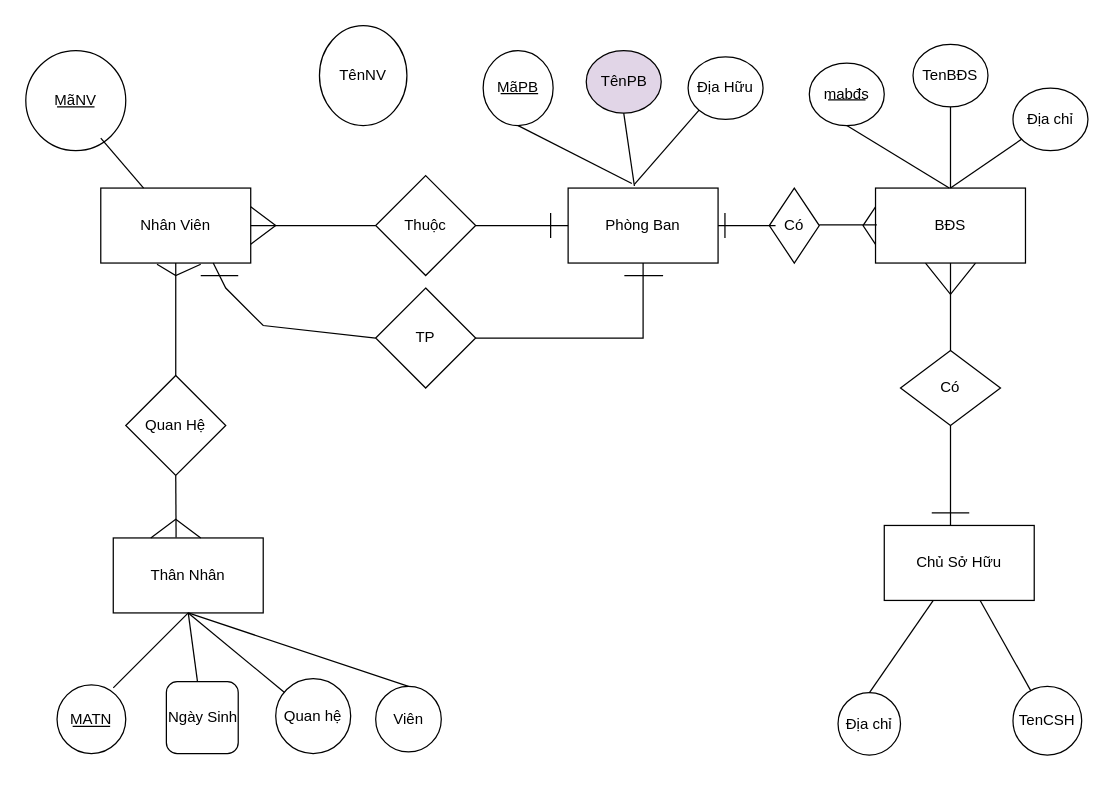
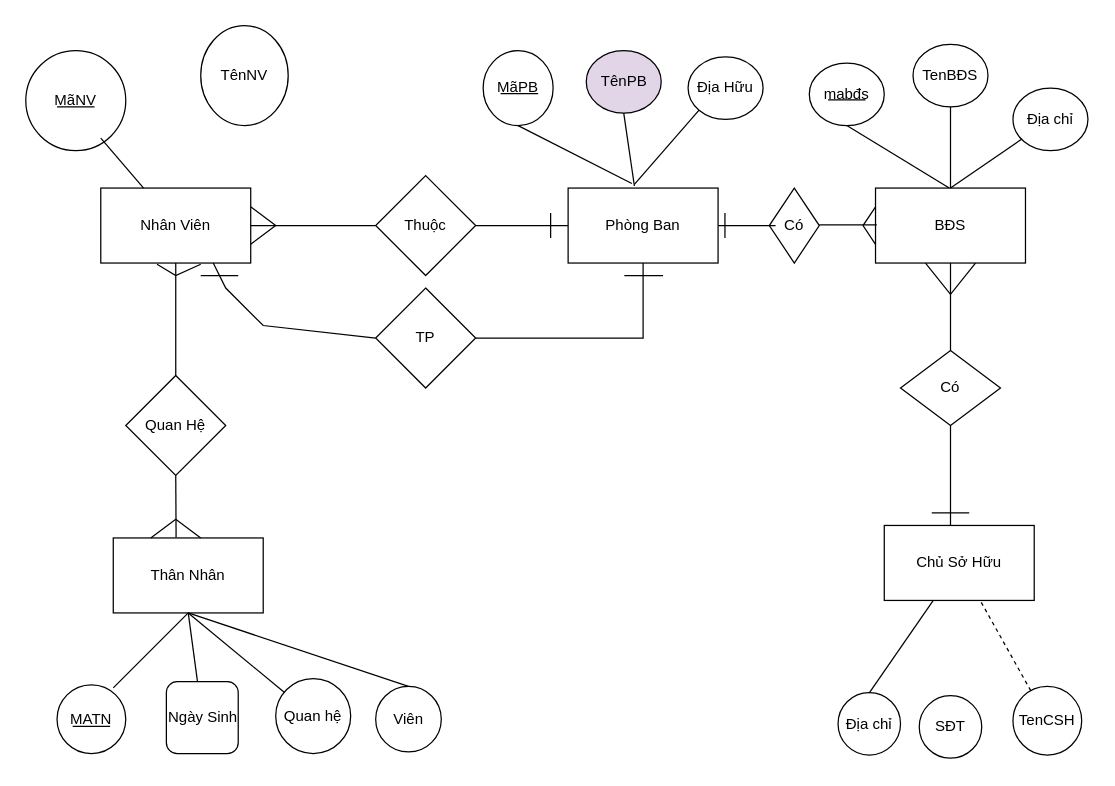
(363, 76) -> (244, 76)
(1005, 645) -> (1005, 645)
none -> (951, 727)
